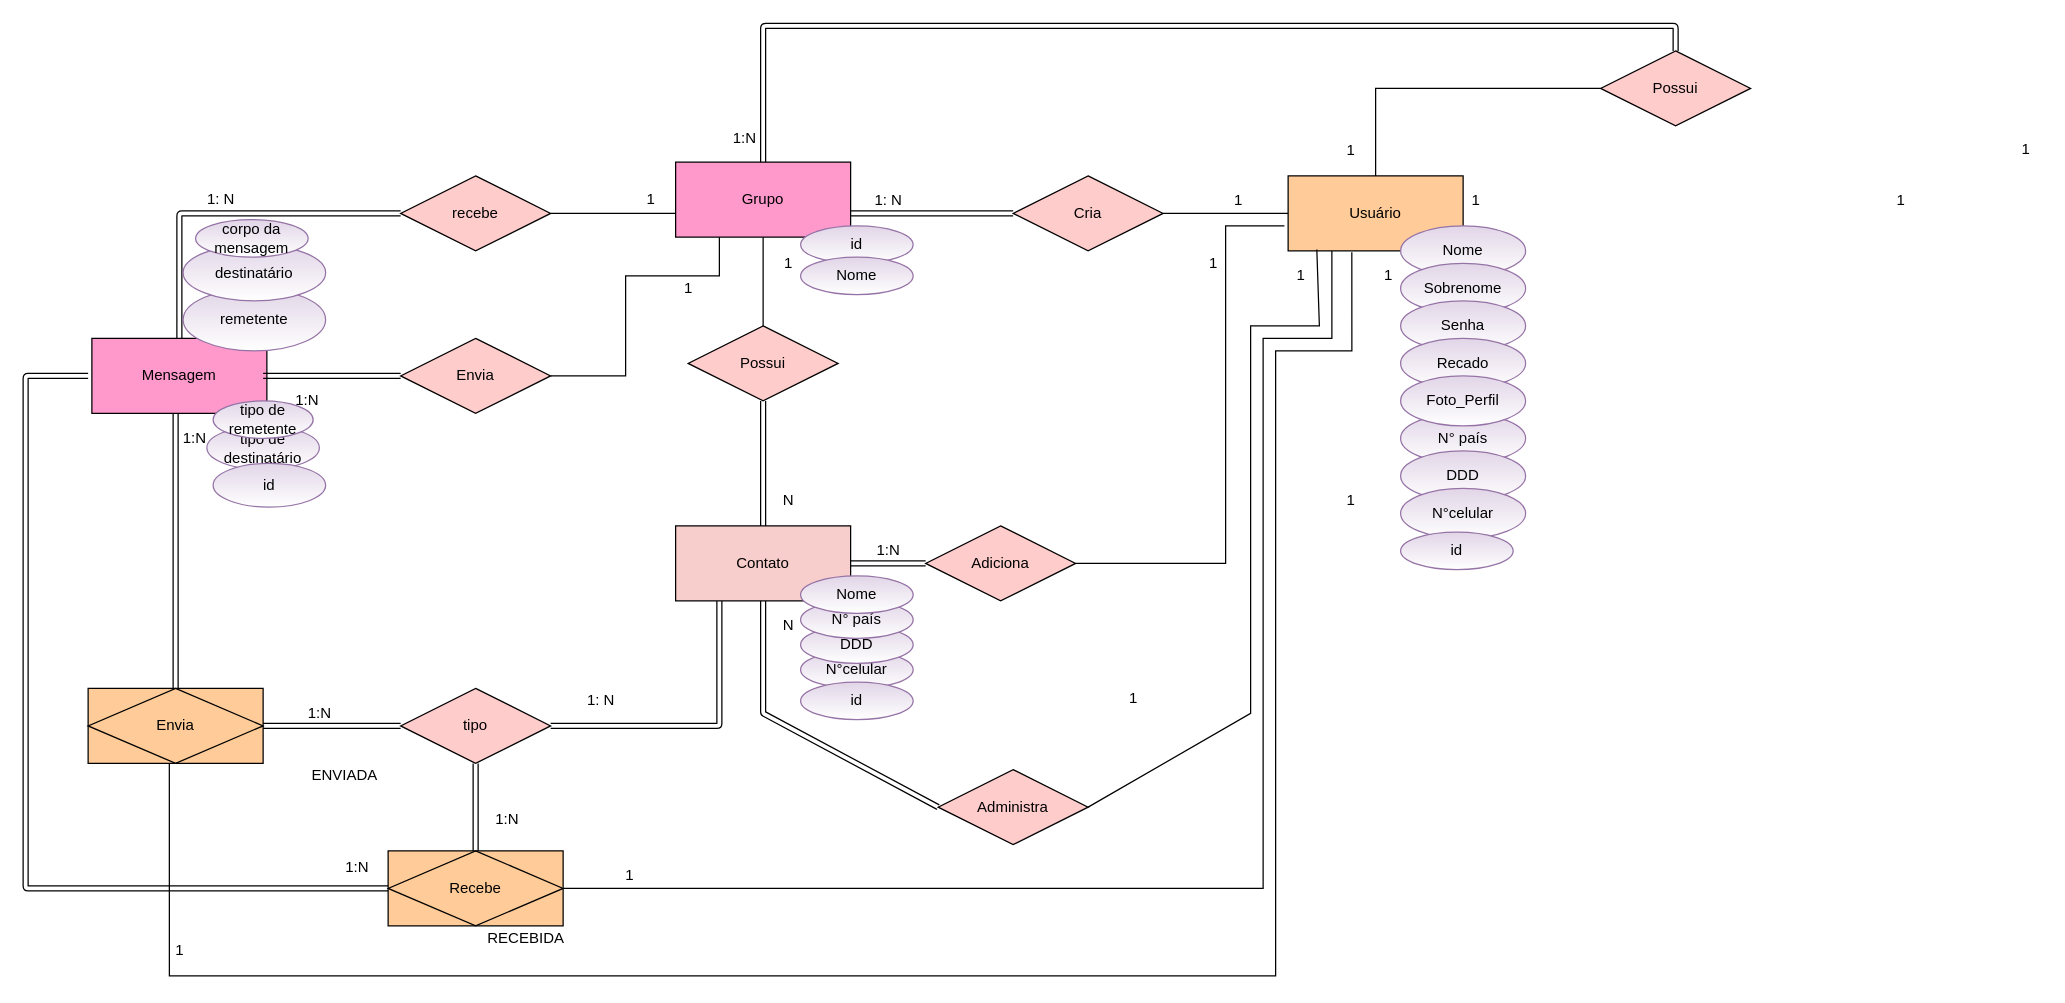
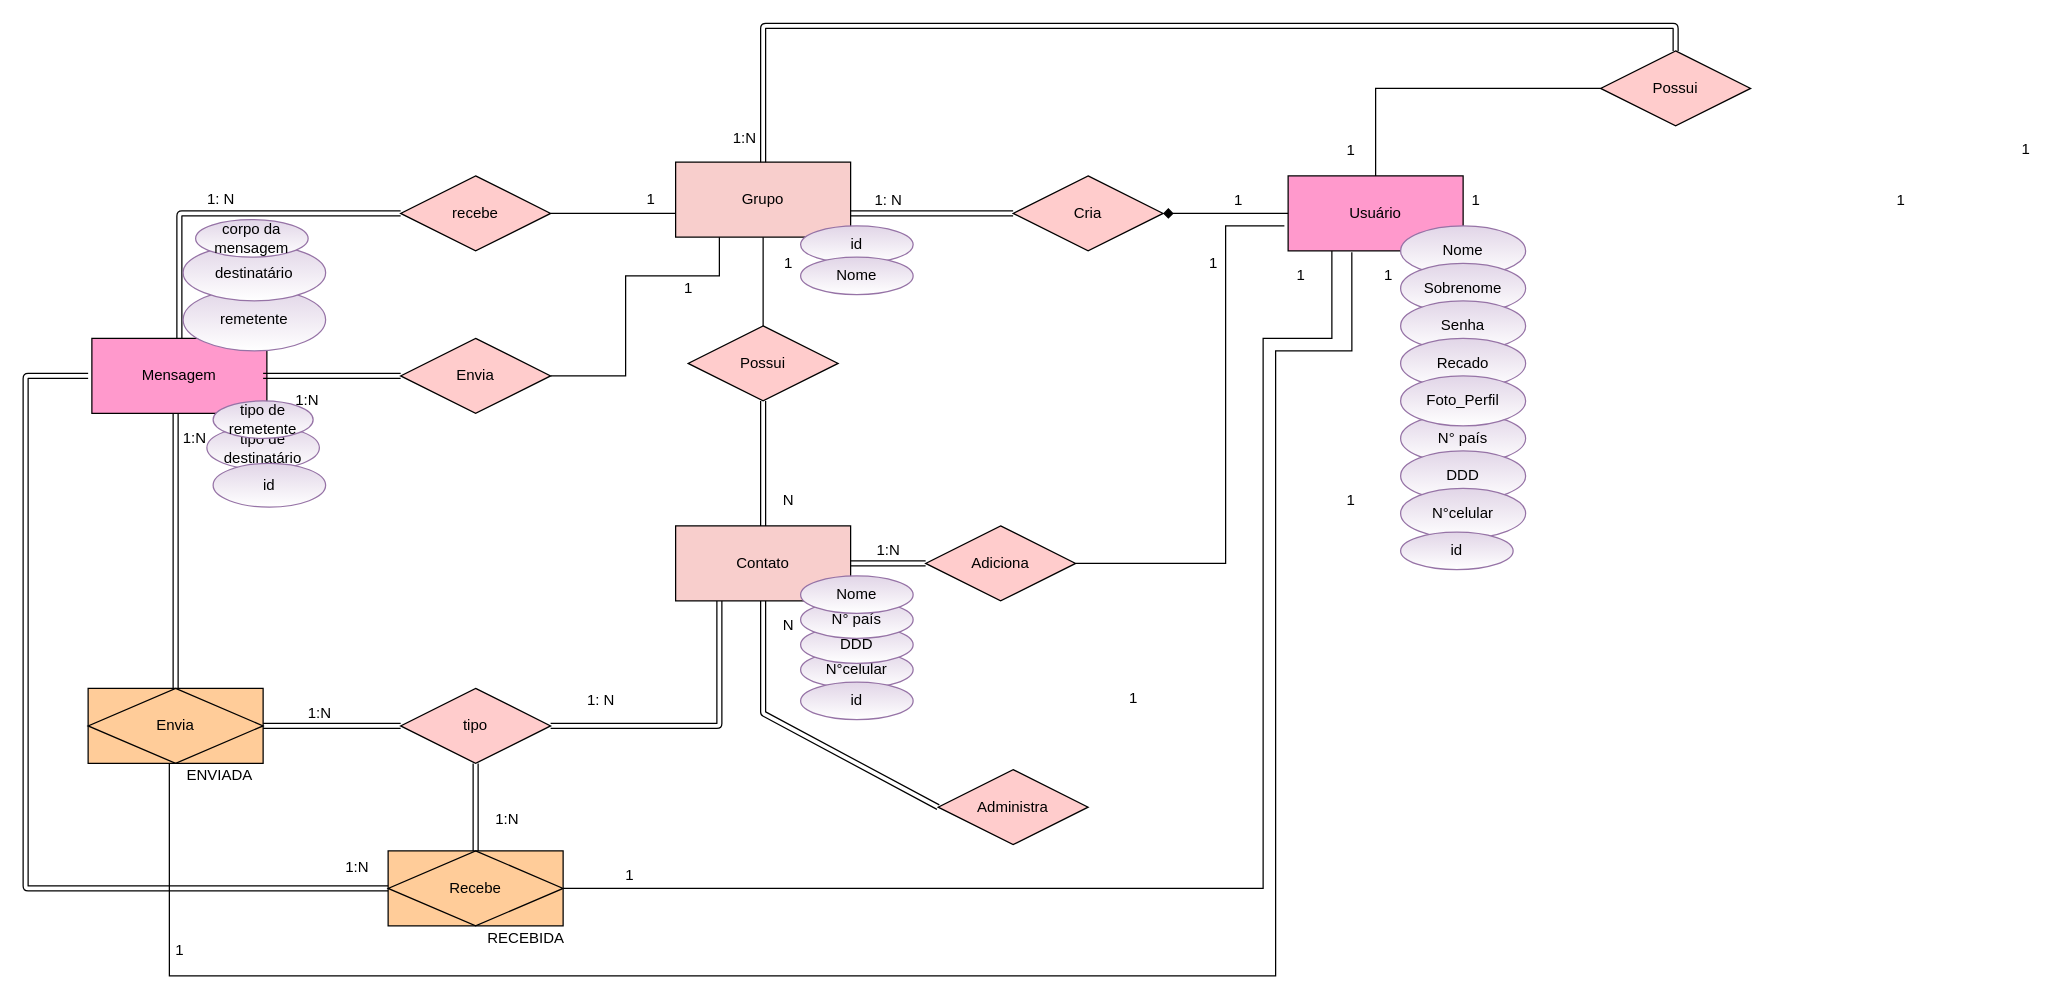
(763, 199) -> (763, 199)
(1169, 213) -> (1174, 213)
(1376, 213) -> (1376, 213)
(1251, 542) -> none
(344, 776) -> (219, 776)
